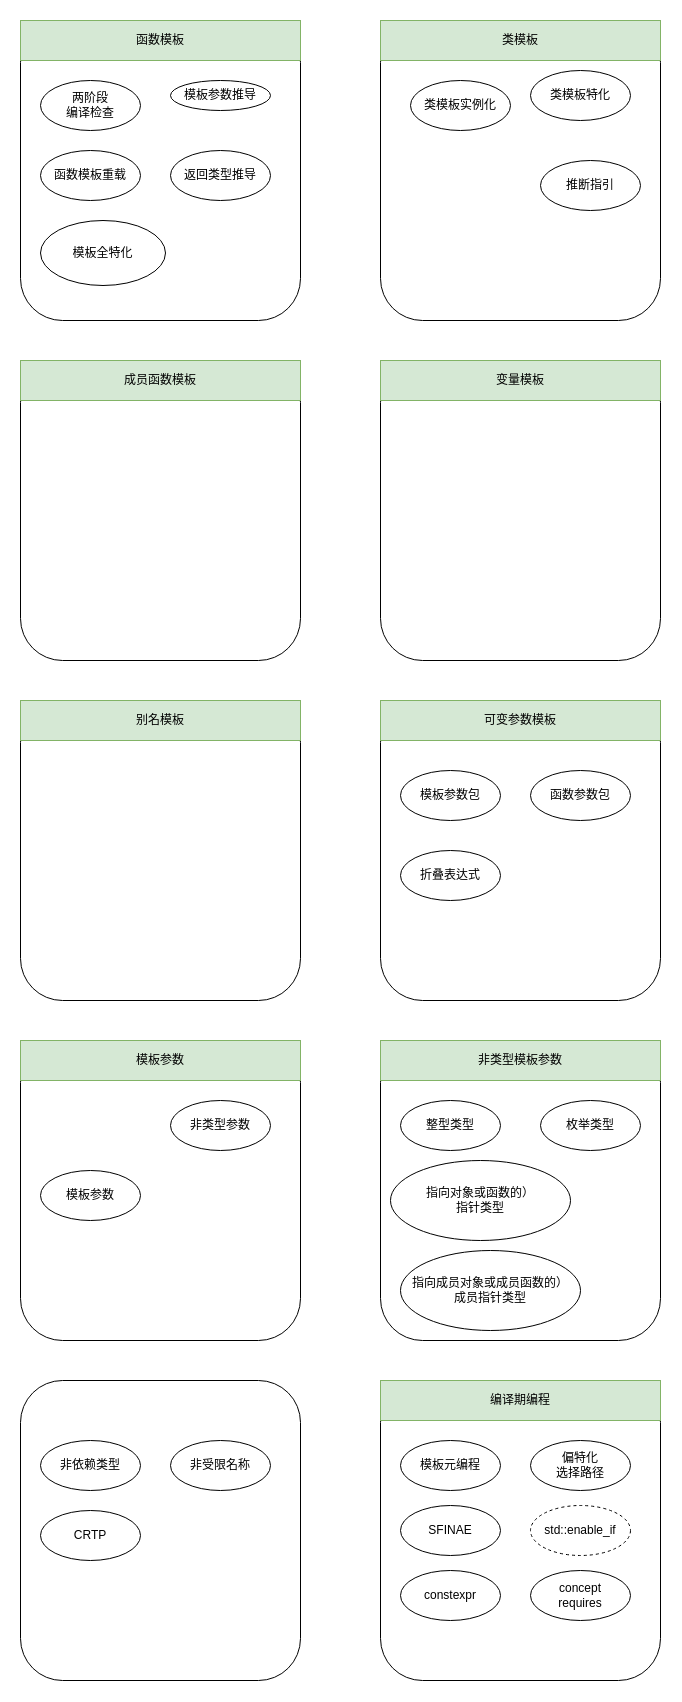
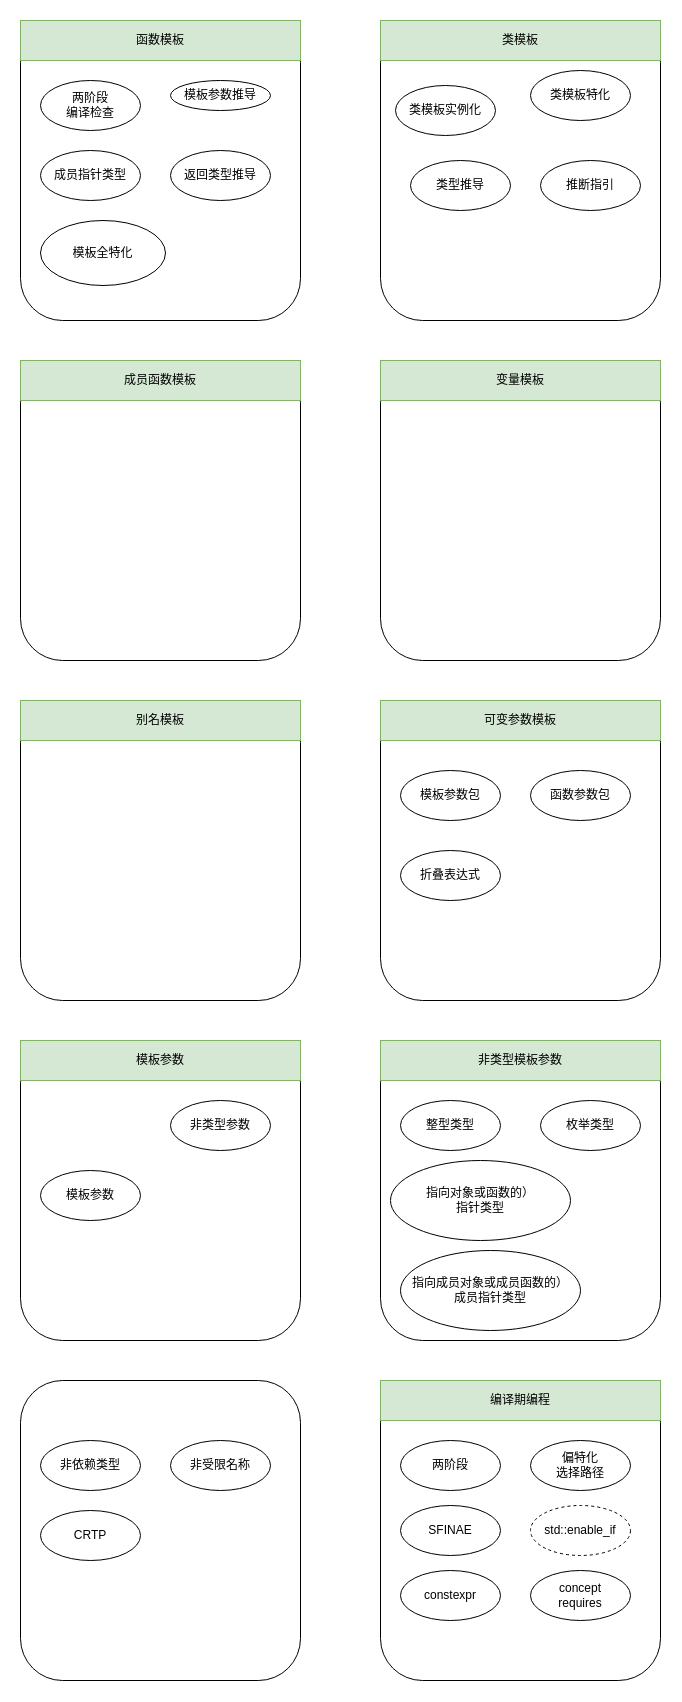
(461, 106) -> (446, 111)
(91, 176) -> (91, 176)
none -> (461, 186)
(451, 1466) -> (451, 1466)
